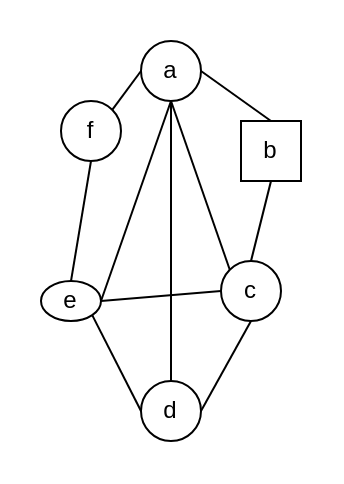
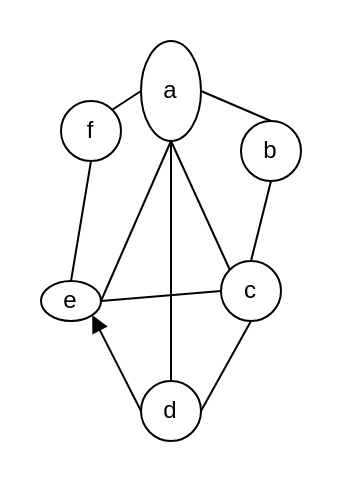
(171, 71) -> (171, 91)
(271, 151) -> (271, 151)
(97, 324) -> (100, 331)
